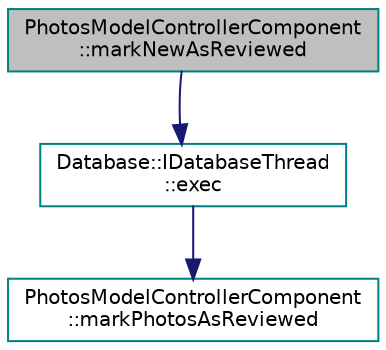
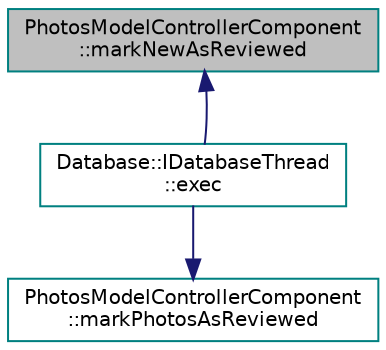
(180, 98) -> (207, 118)
